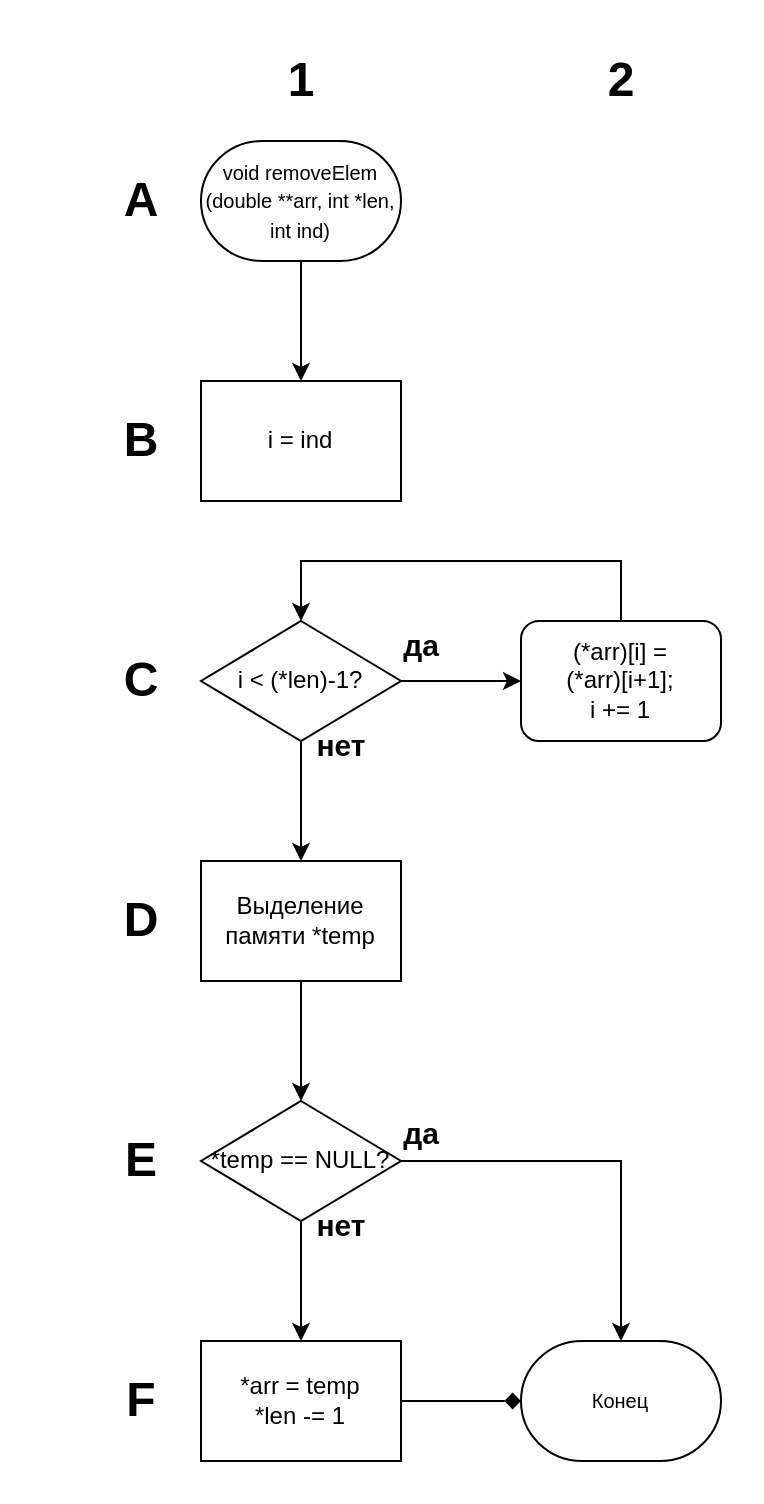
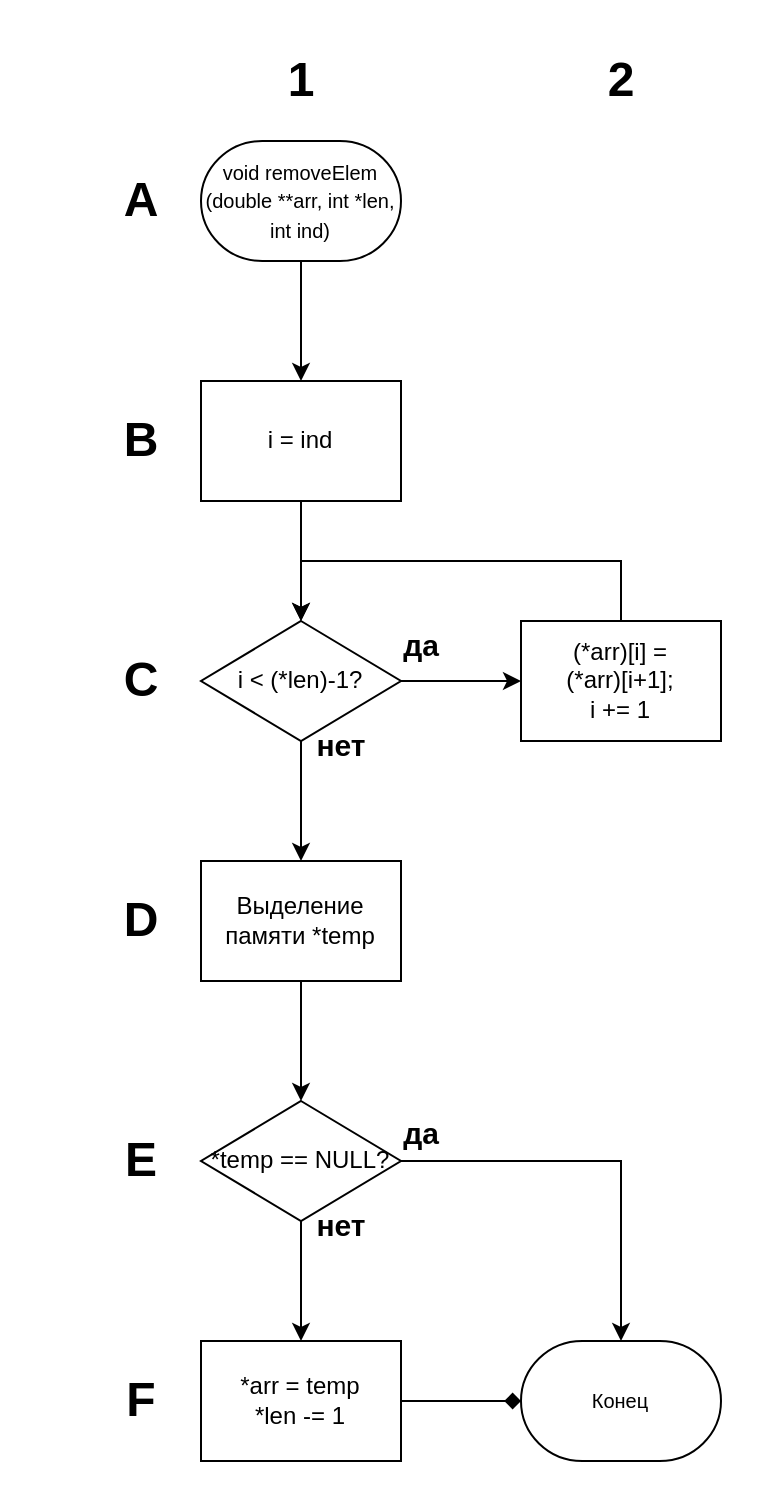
none -> (301, 529)
(621, 681) -> (621, 681)
